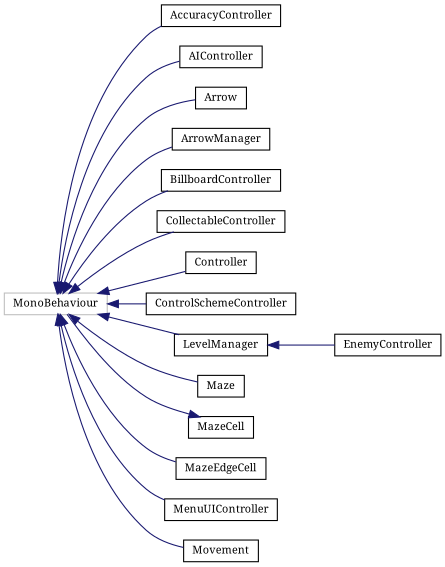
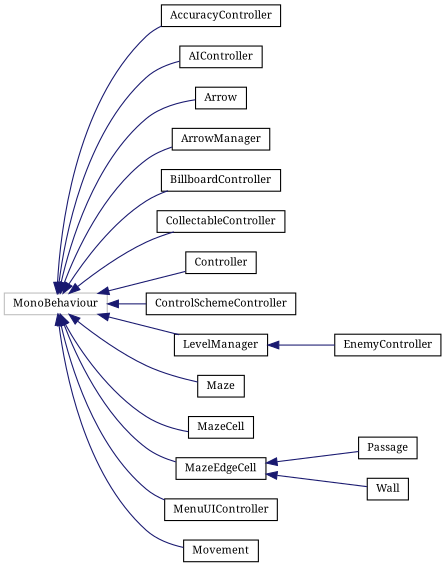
(119, 376) -> (116, 392)
none -> (388, 448)
none -> (388, 489)
